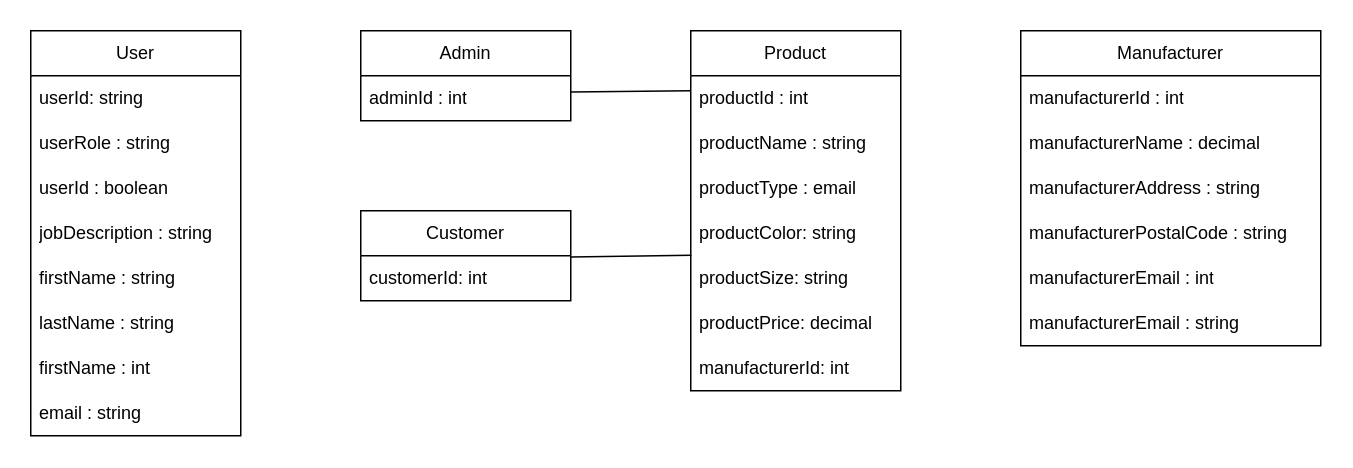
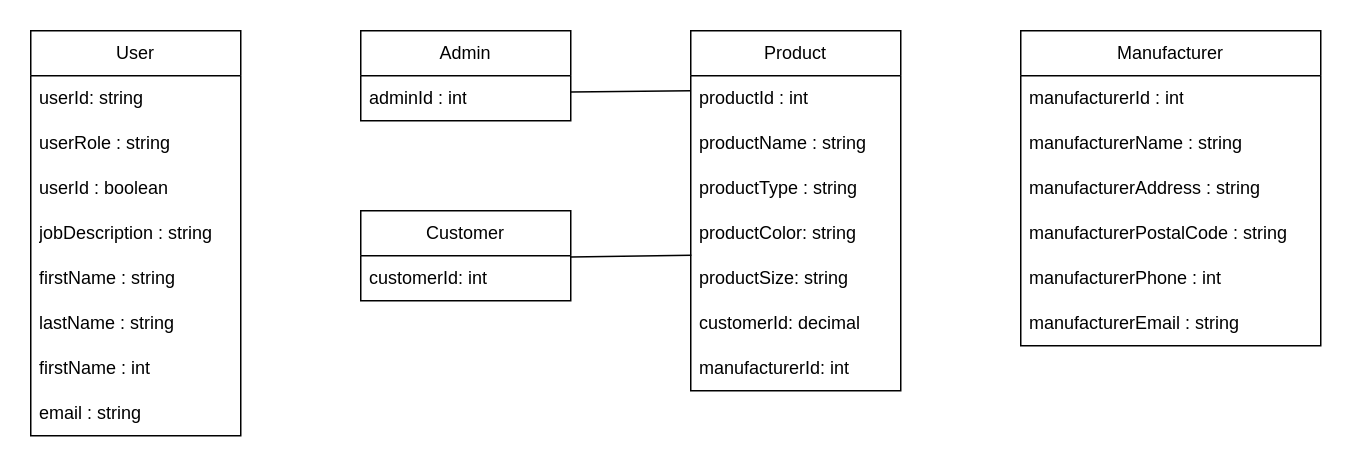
(1149, 143) -> (1146, 143)
(784, 188) -> (791, 188)
(1132, 278) -> (1136, 278)
(794, 323) -> (786, 323)
